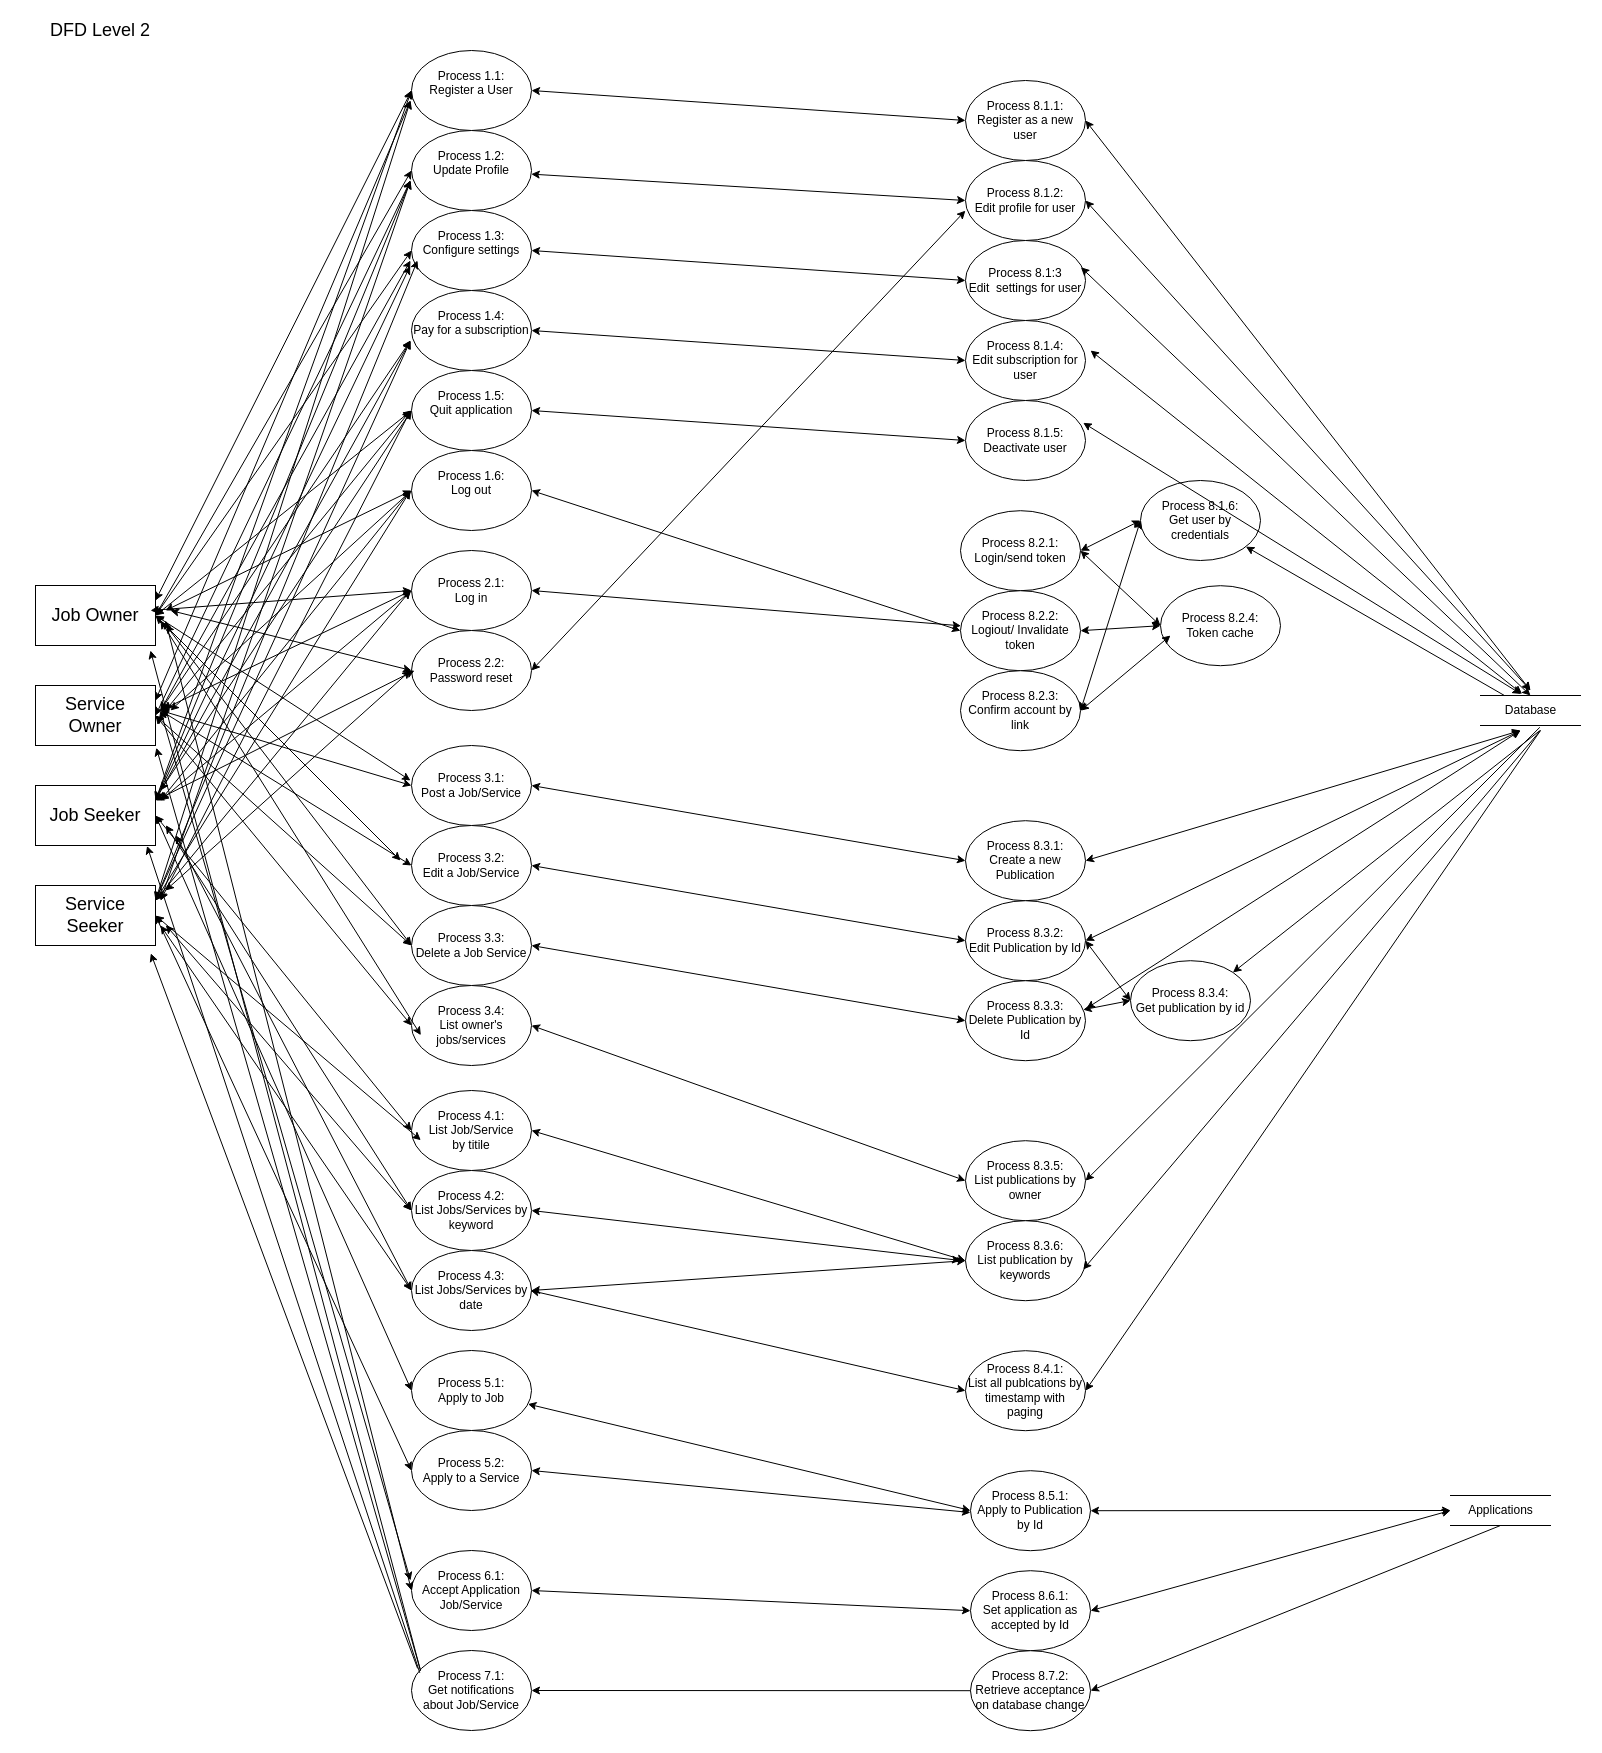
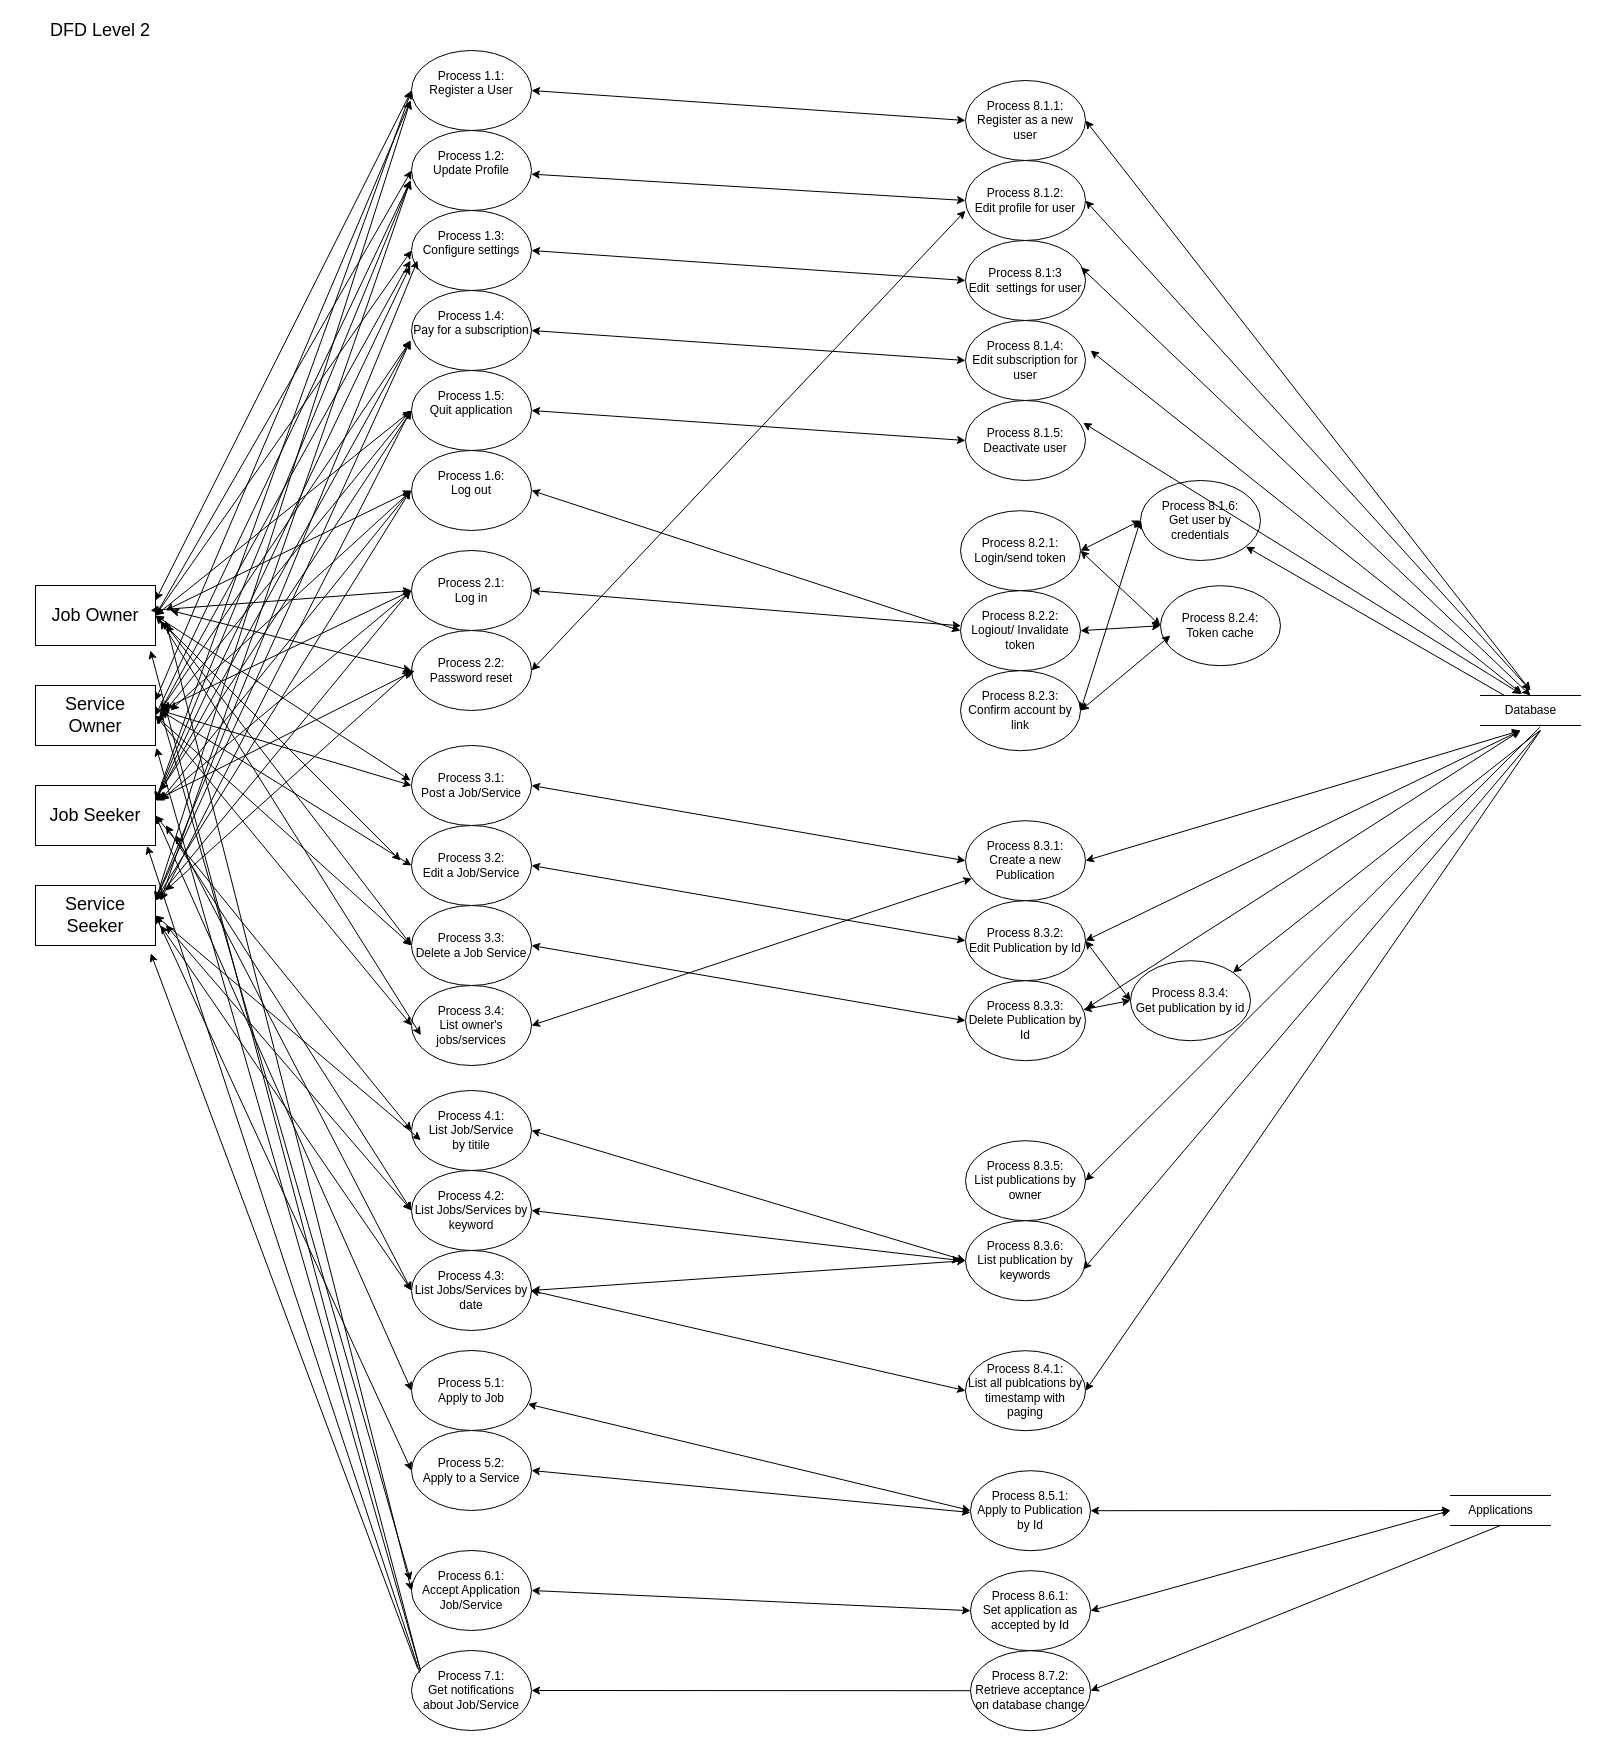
(749, 1103) -> (830, 926)
